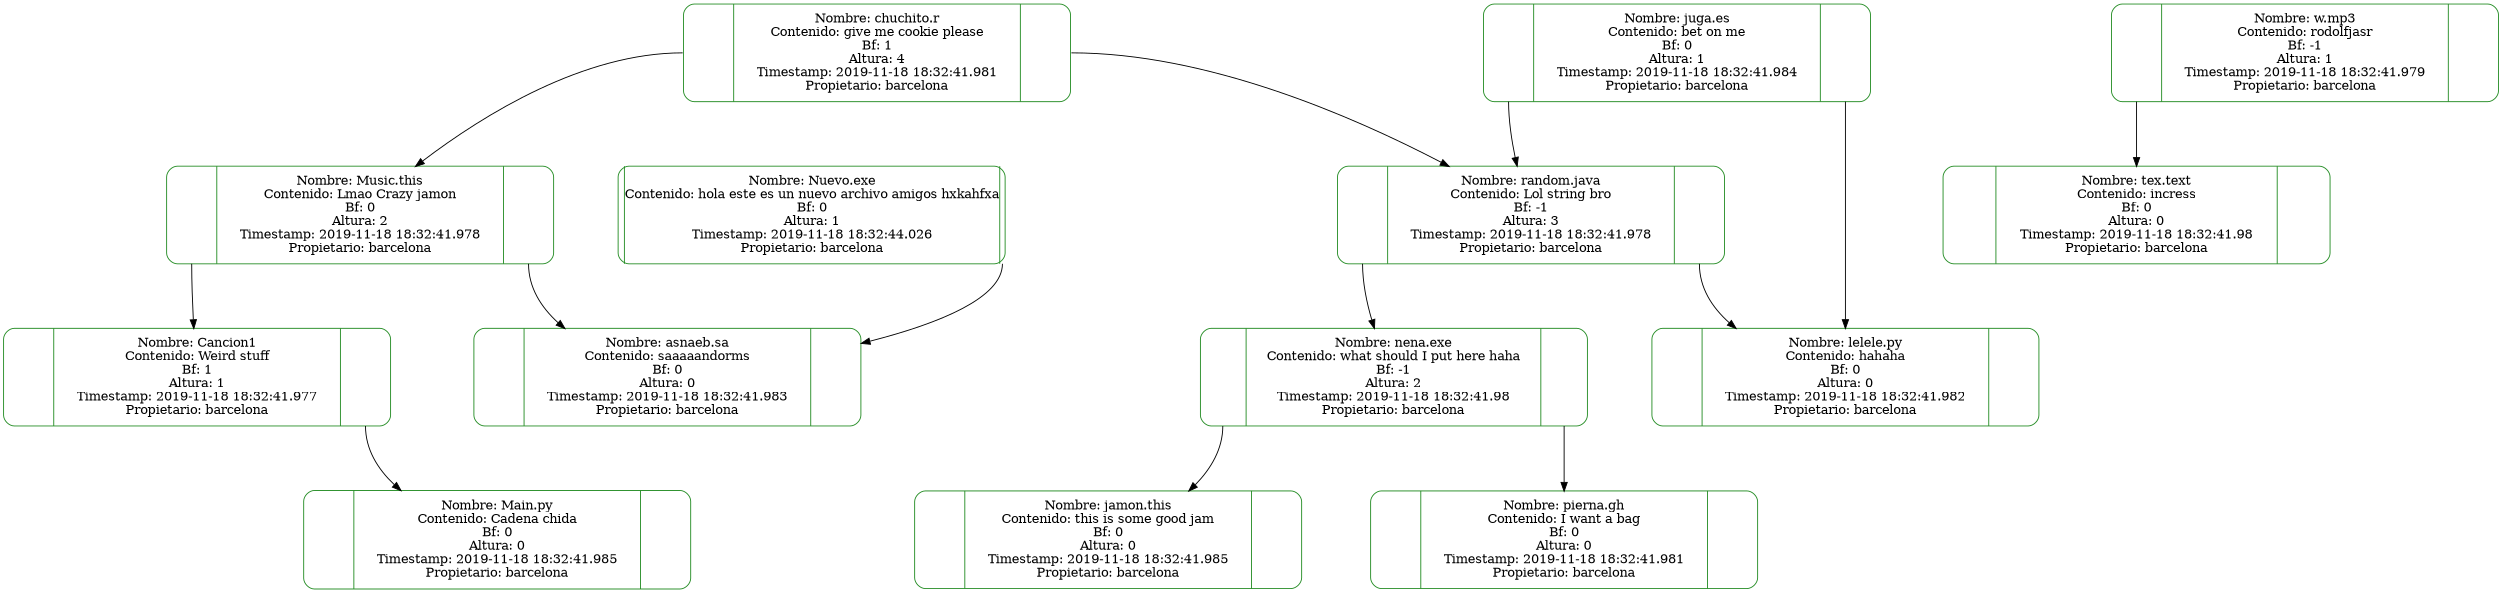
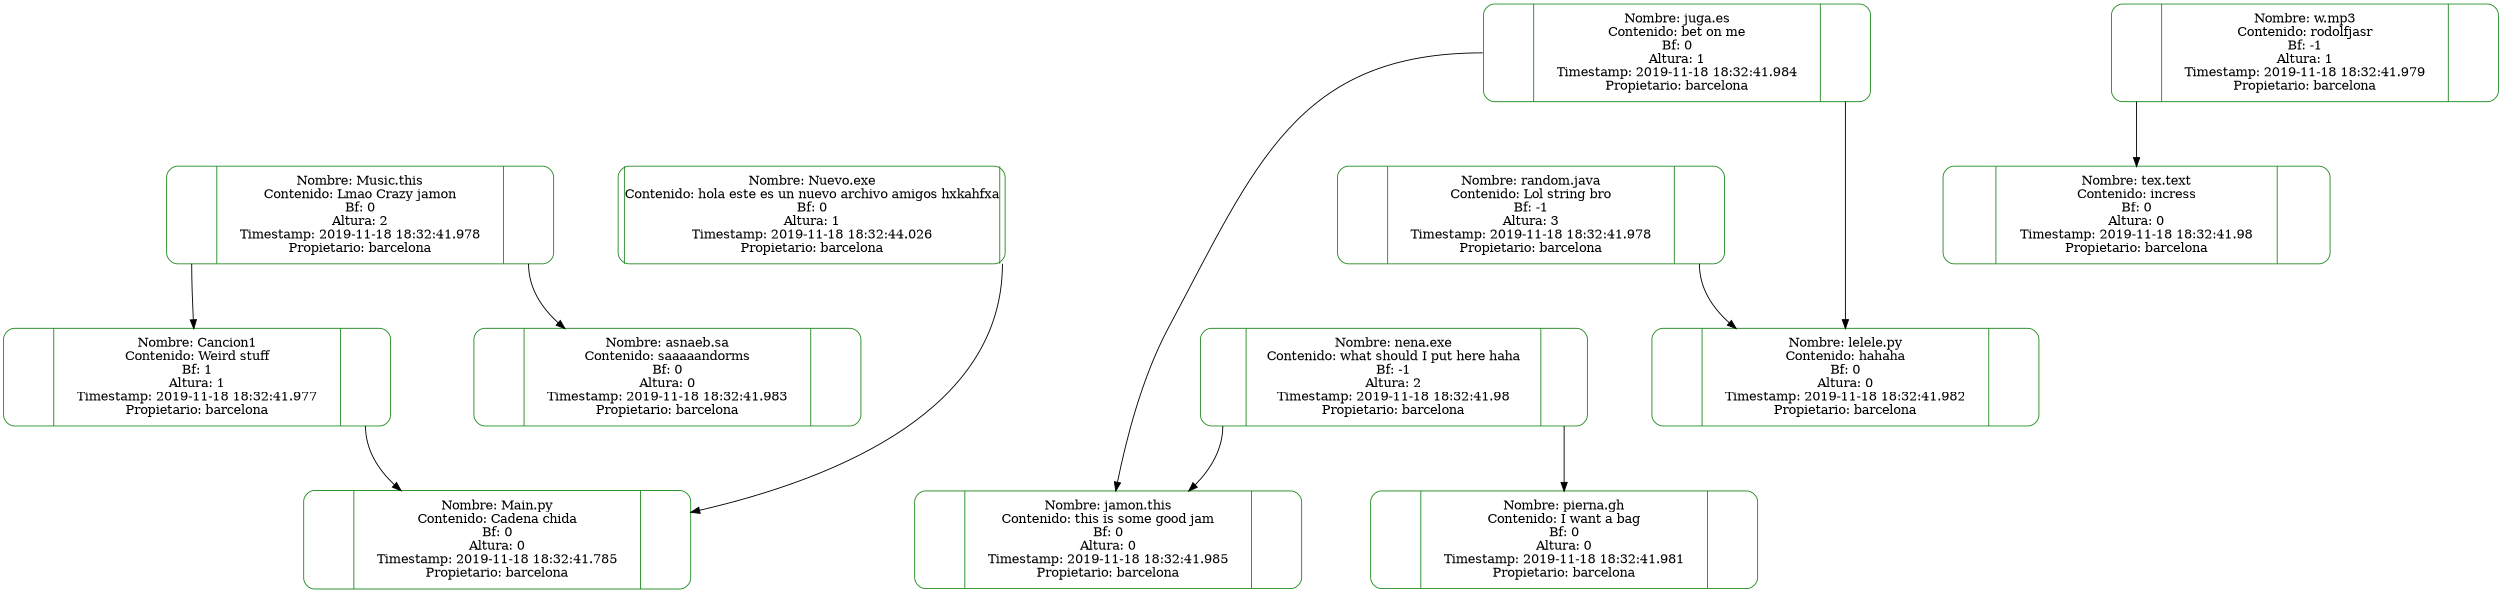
(877, 53) -> none
(1511, 130) -> (1236, 203)
(1365, 292) -> none
(946, 316) -> (895, 434)
(497, 559) -> (497, 559)
